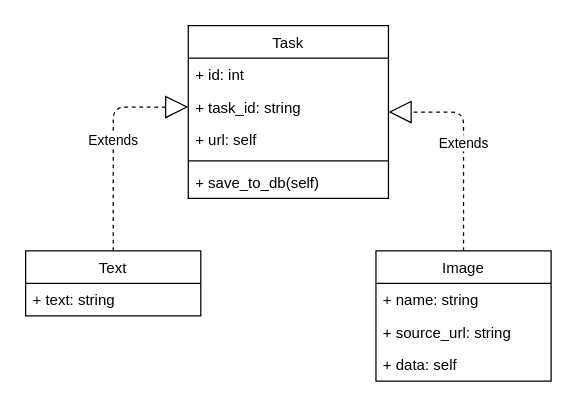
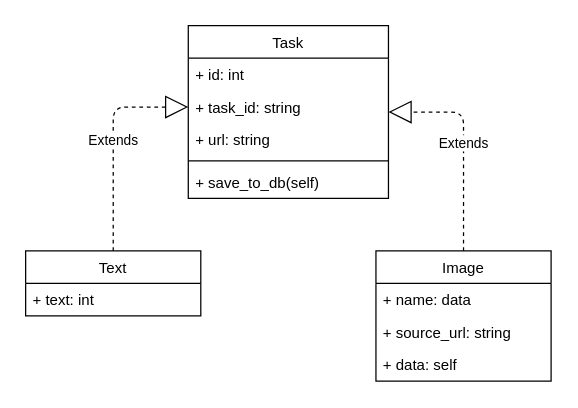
(231, 140) -> (240, 140)
(84, 300) -> (71, 300)
(434, 300) -> (427, 300)
